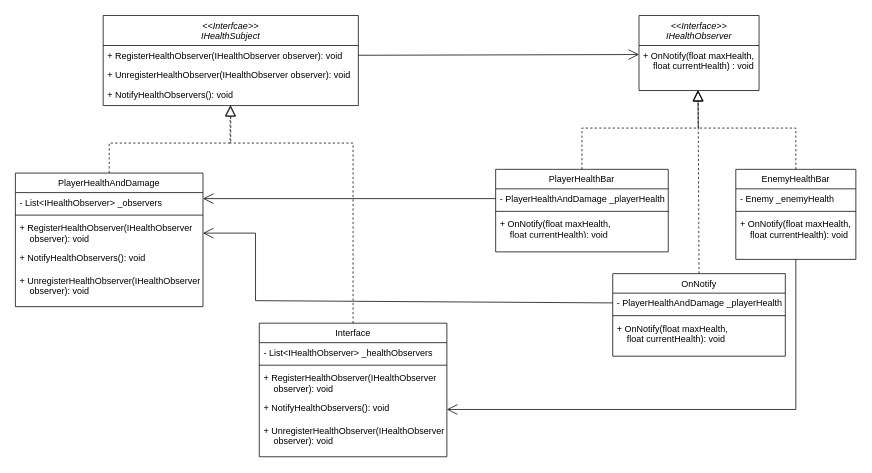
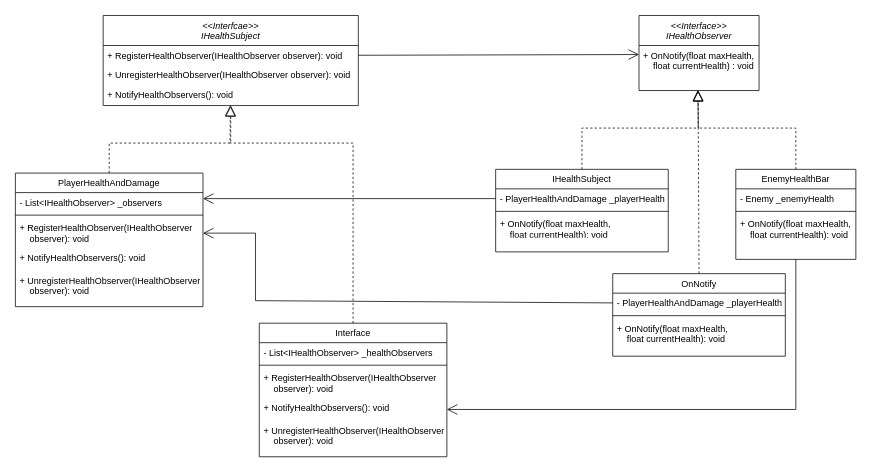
(581, 179) -> (581, 179)
